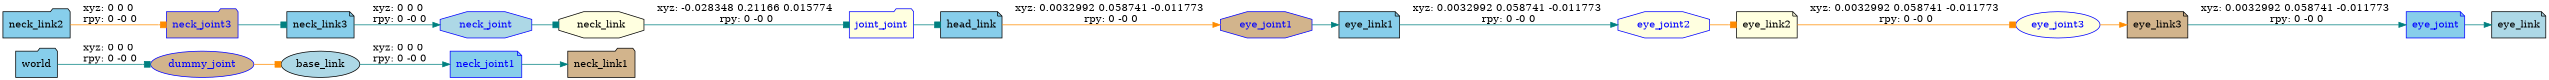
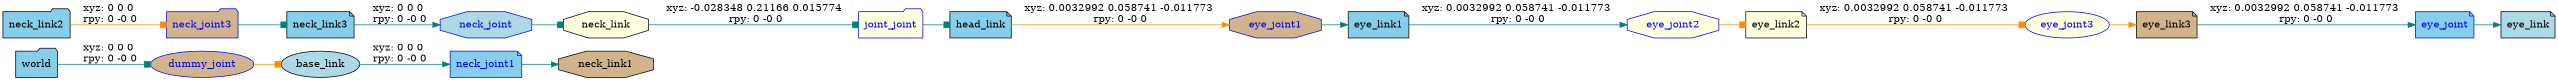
(601, 64) -> (606, 64)
